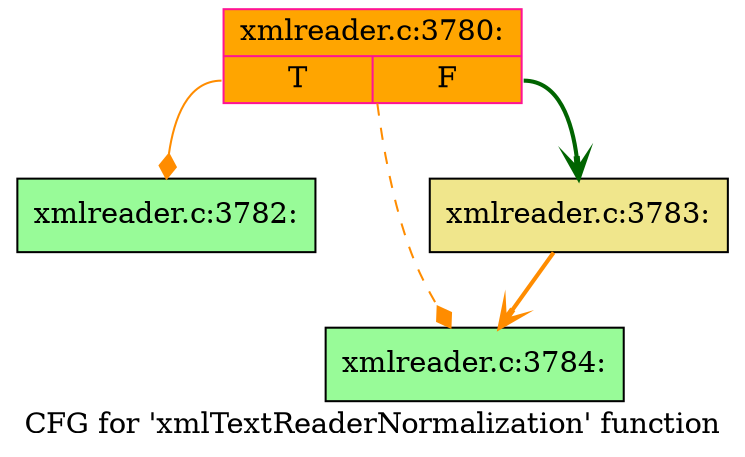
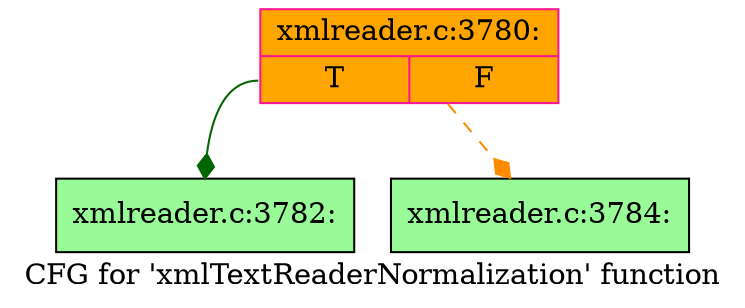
(183, 107) -> (220, 107)
(579, 215) -> none
